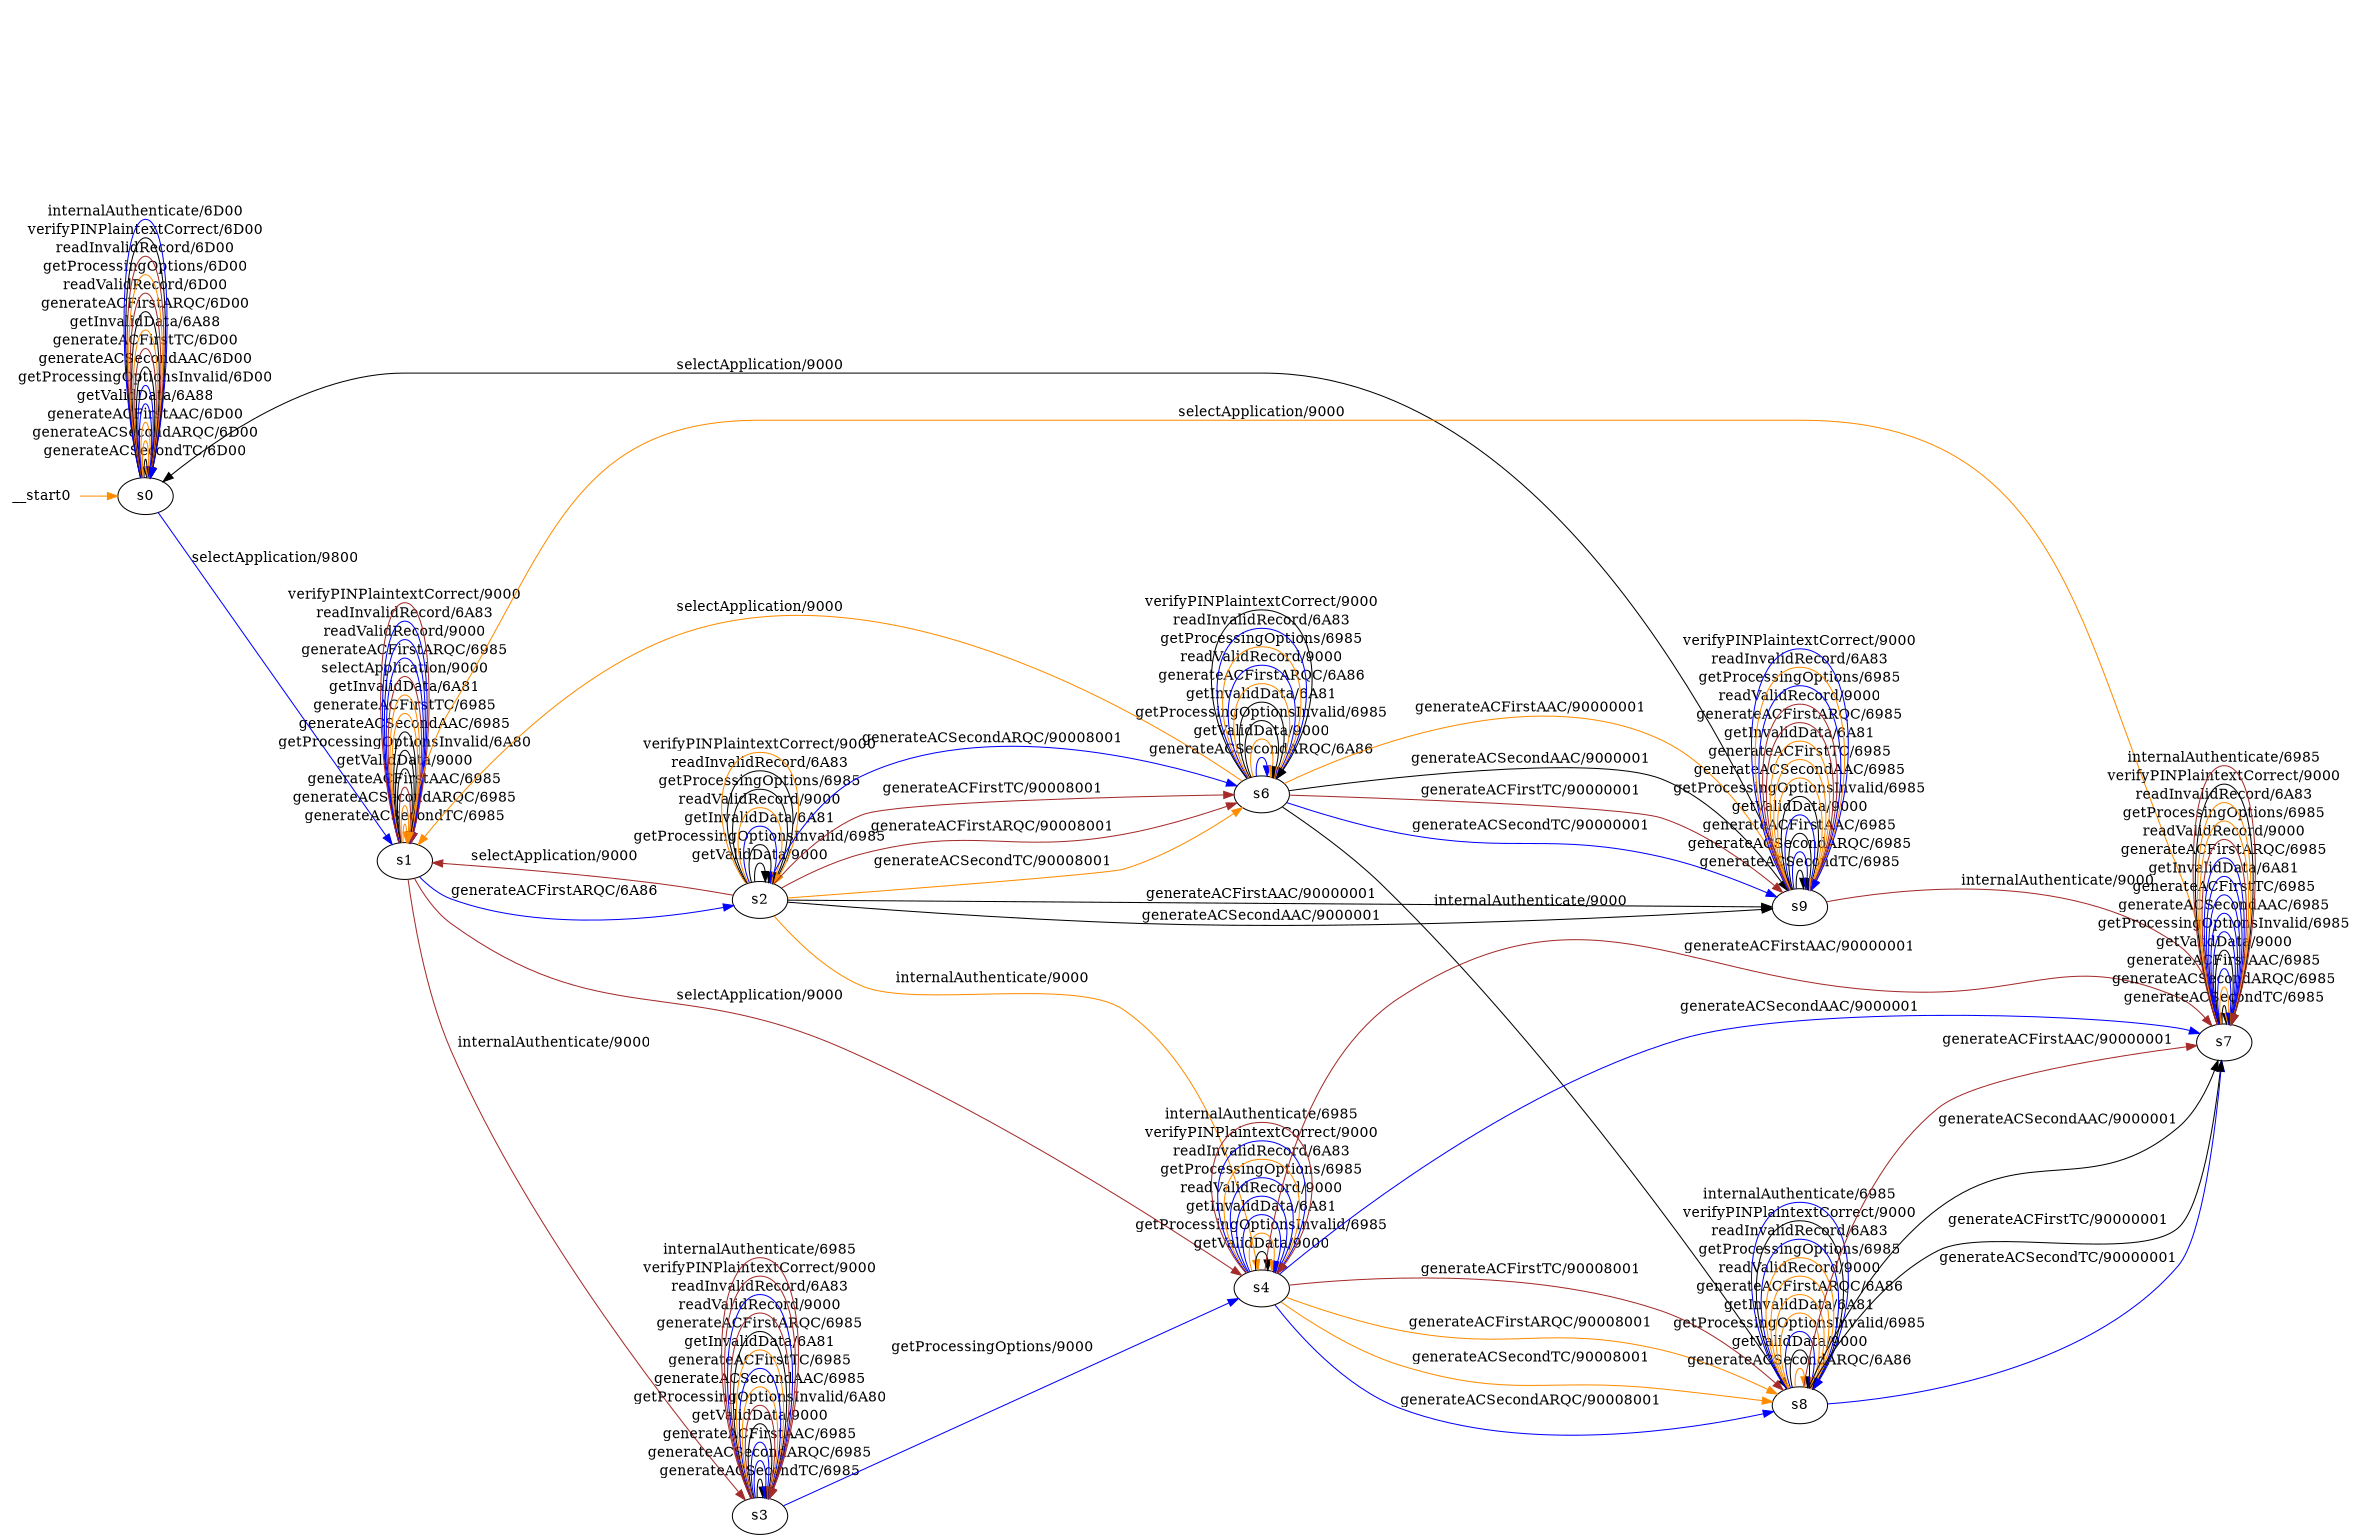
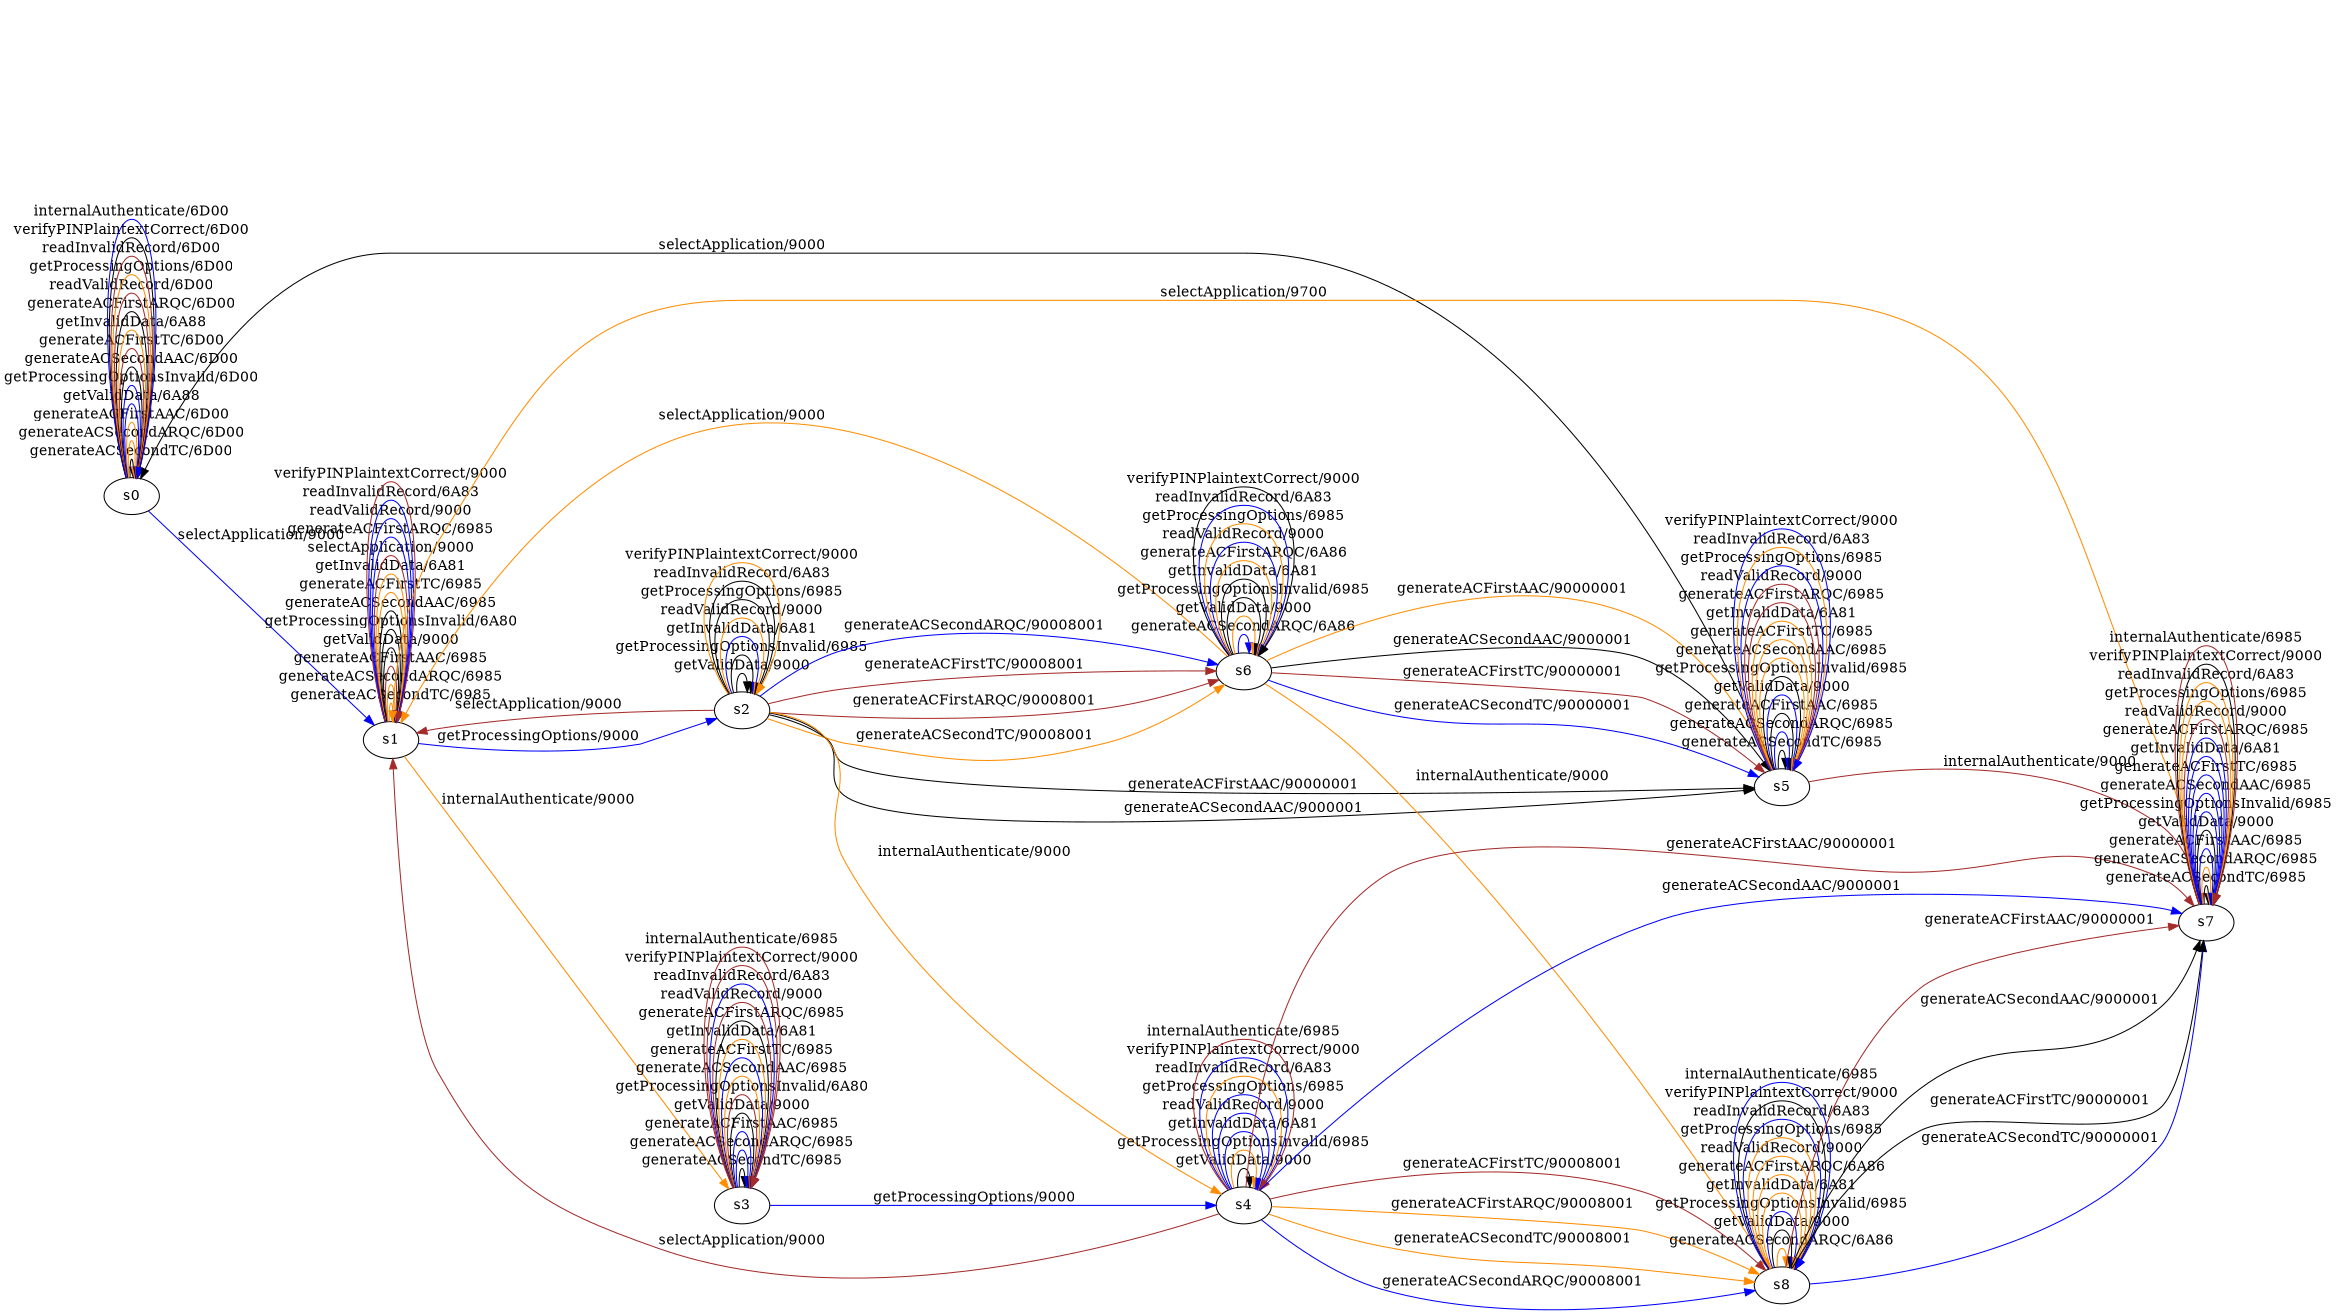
(1262, 413) -> (1244, 293)
(42, 496) -> none
(275, 558) -> (261, 536)
(555, 891) -> (539, 736)
(1800, 907) -> (1782, 787)
(831, 1044) -> (645, 1243)
(1553, 1074) -> (1538, 951)
(533, 1206) -> (563, 968)
